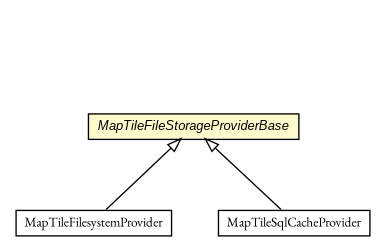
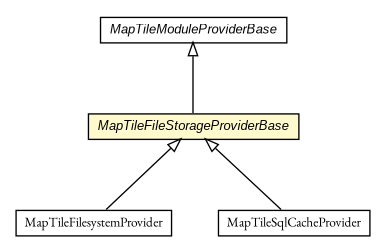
none -> (193, 29)
